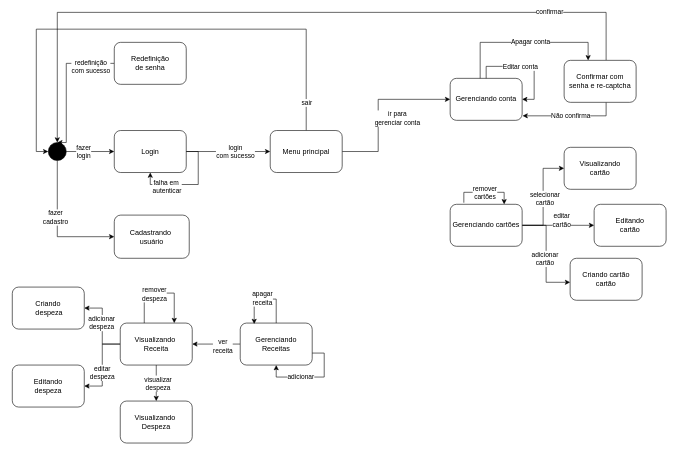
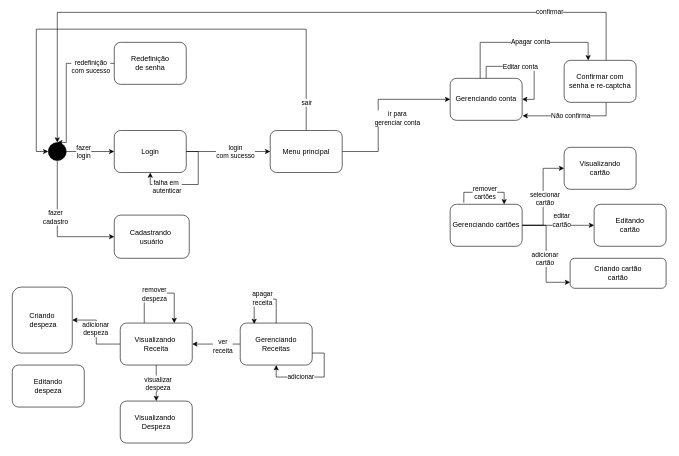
(606, 279) -> (618, 273)
(48, 308) -> (42, 320)
(102, 373) -> none
